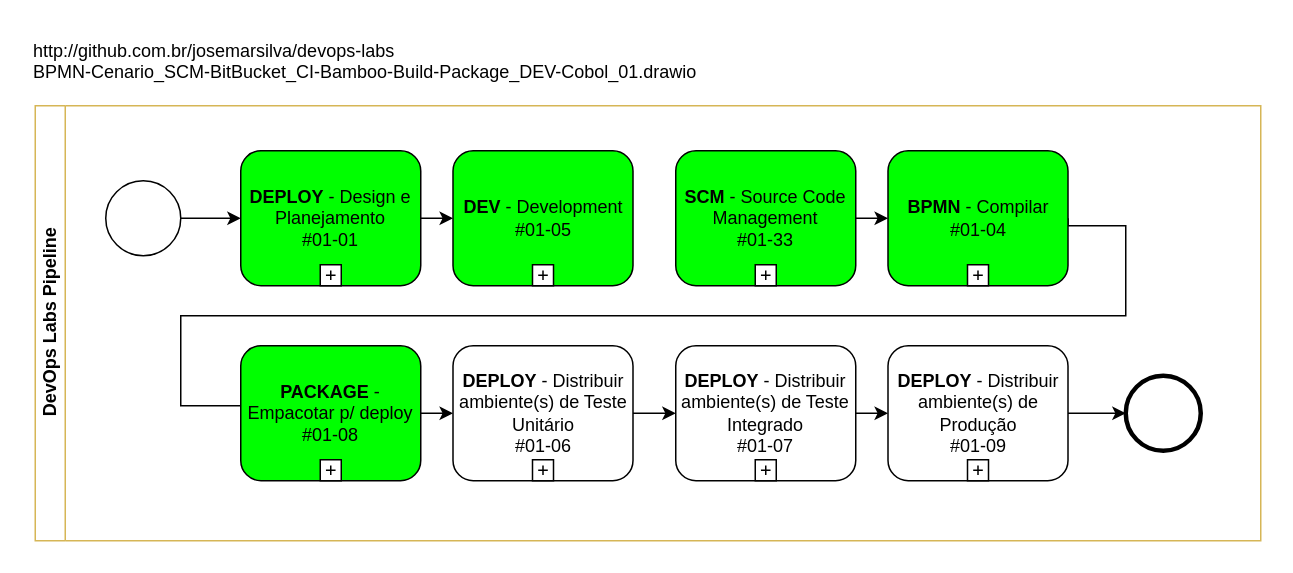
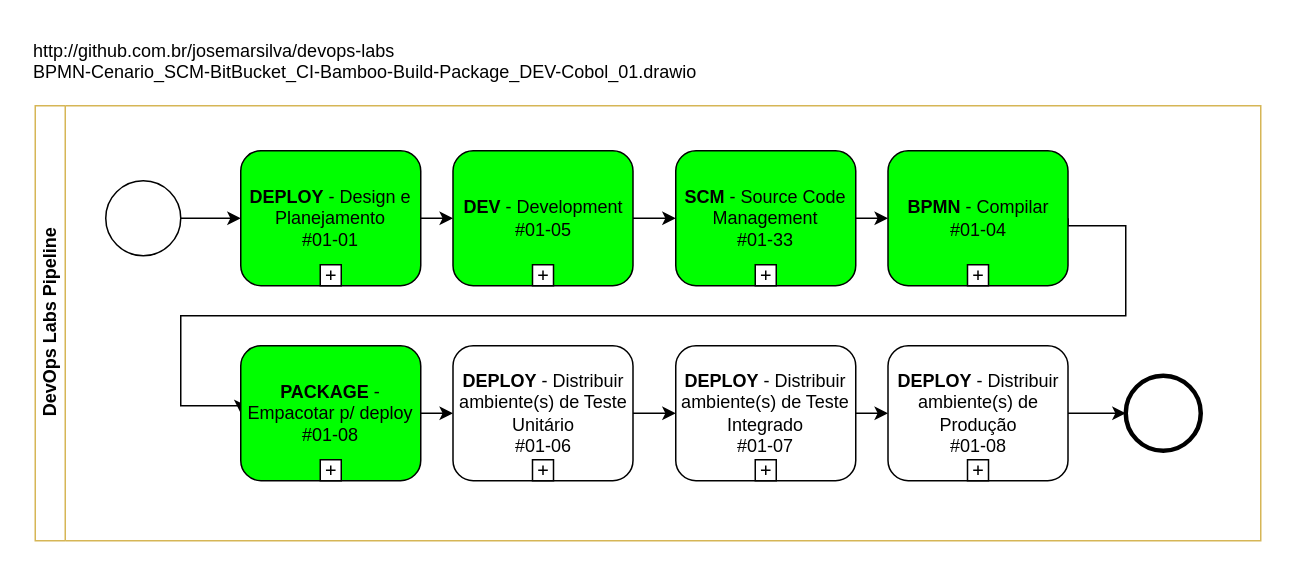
none -> (660, 218)
(240, 406) -> (238, 406)
(979, 413) -> (979, 413)
